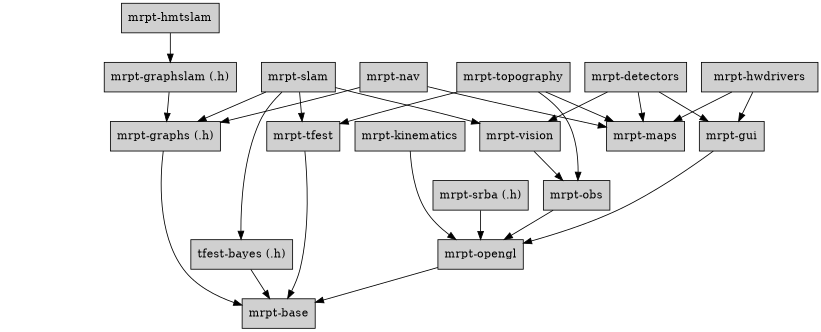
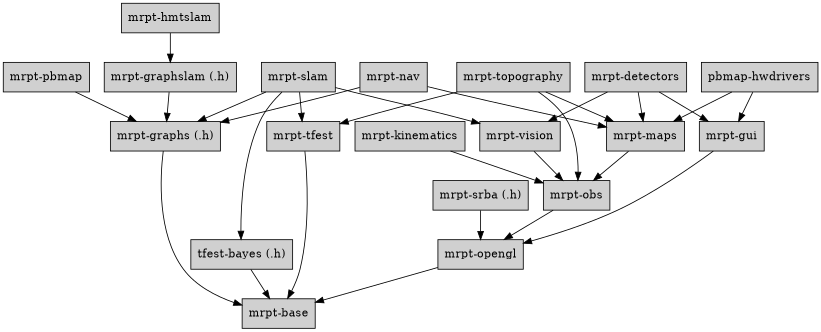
none -> (46, 77)
(760, 77) -> (760, 77)
none -> (614, 163)
(420, 198) -> (493, 166)
